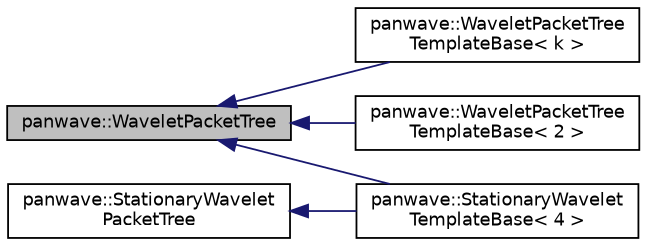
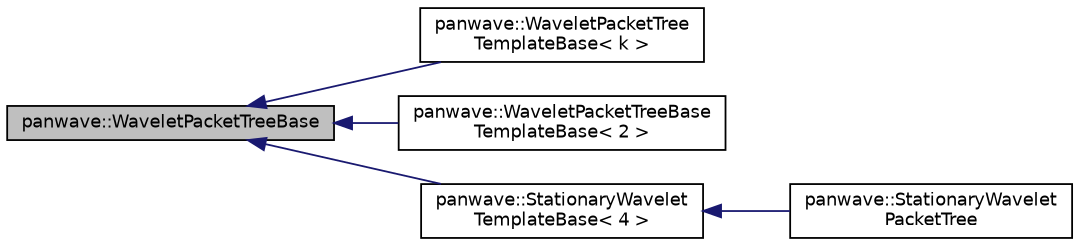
(149, 123) -> (171, 123)
(497, 123) -> (562, 123)
(332, 211) -> (756, 211)
